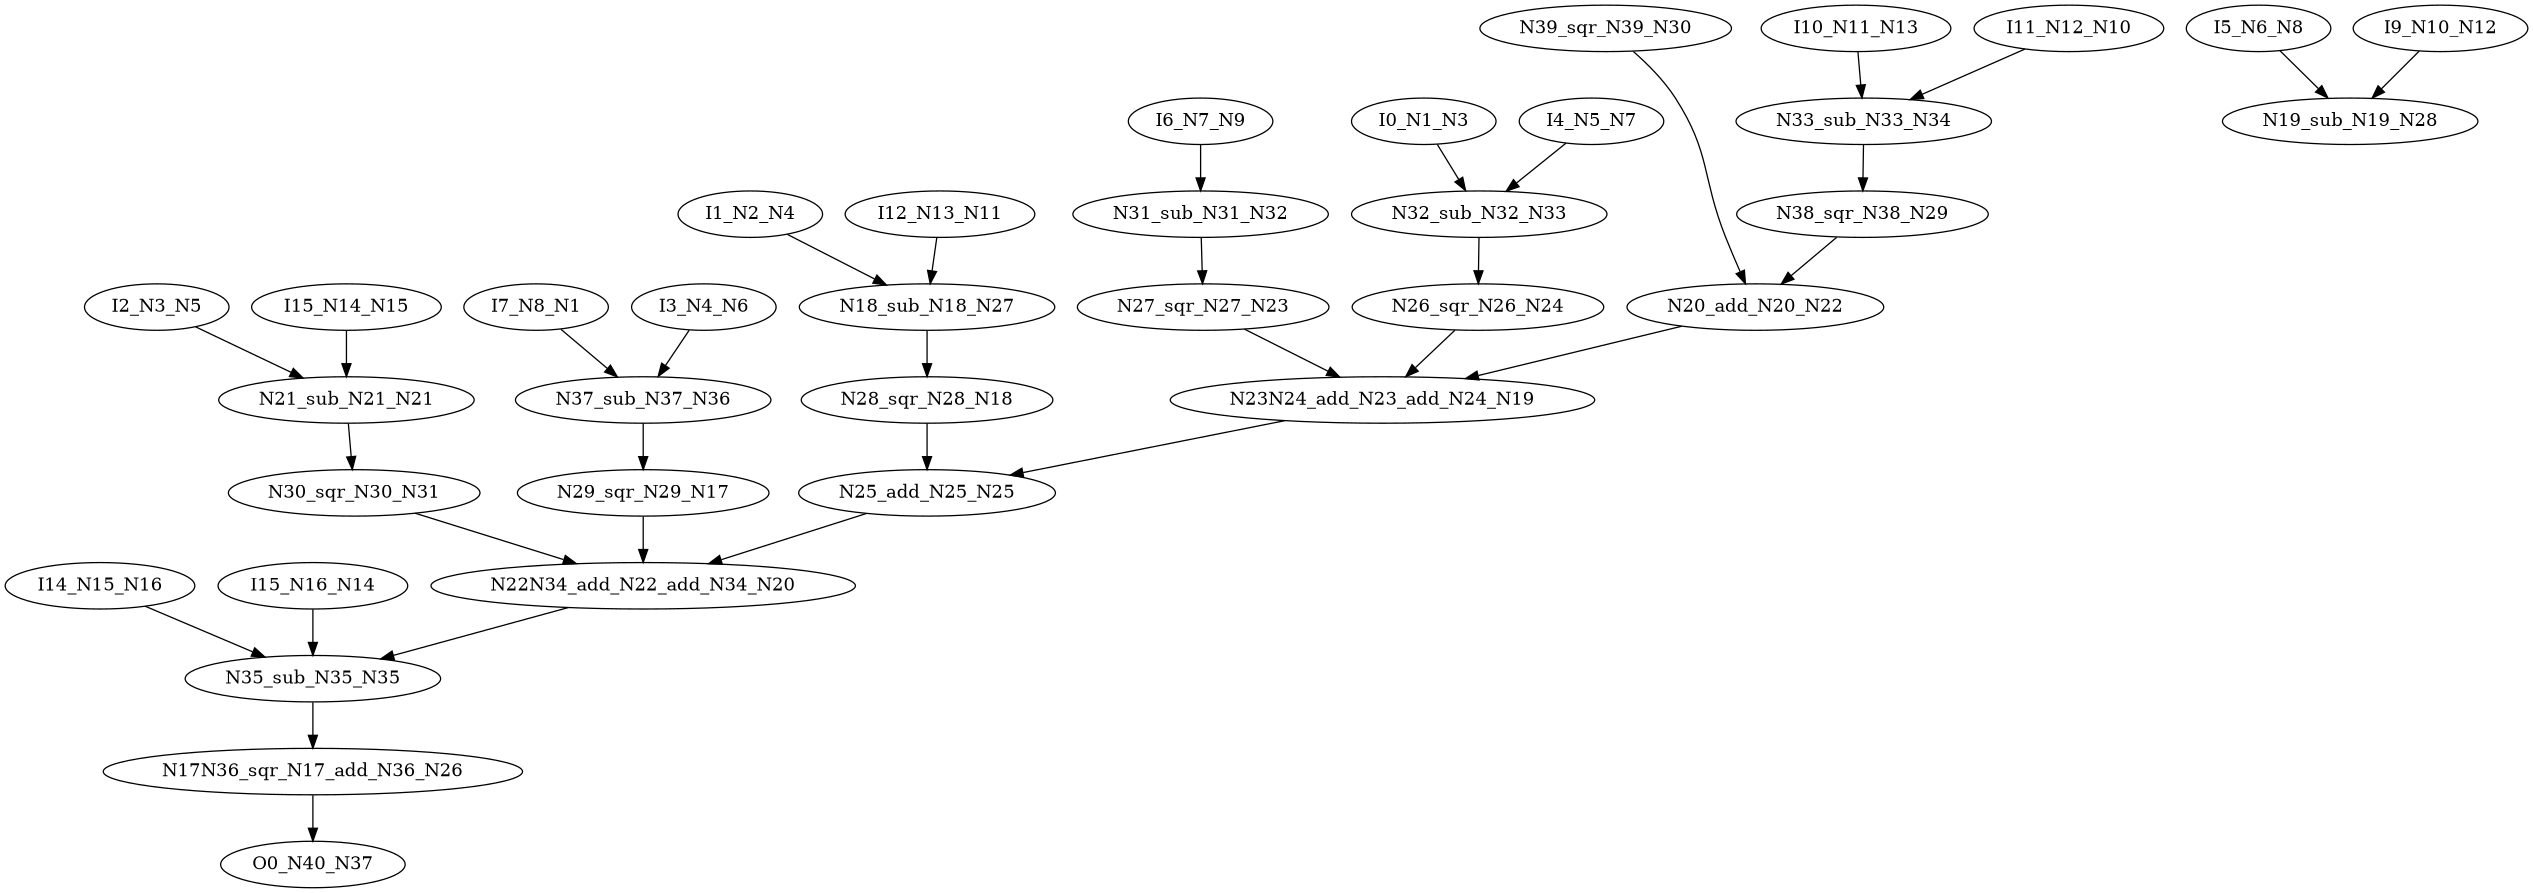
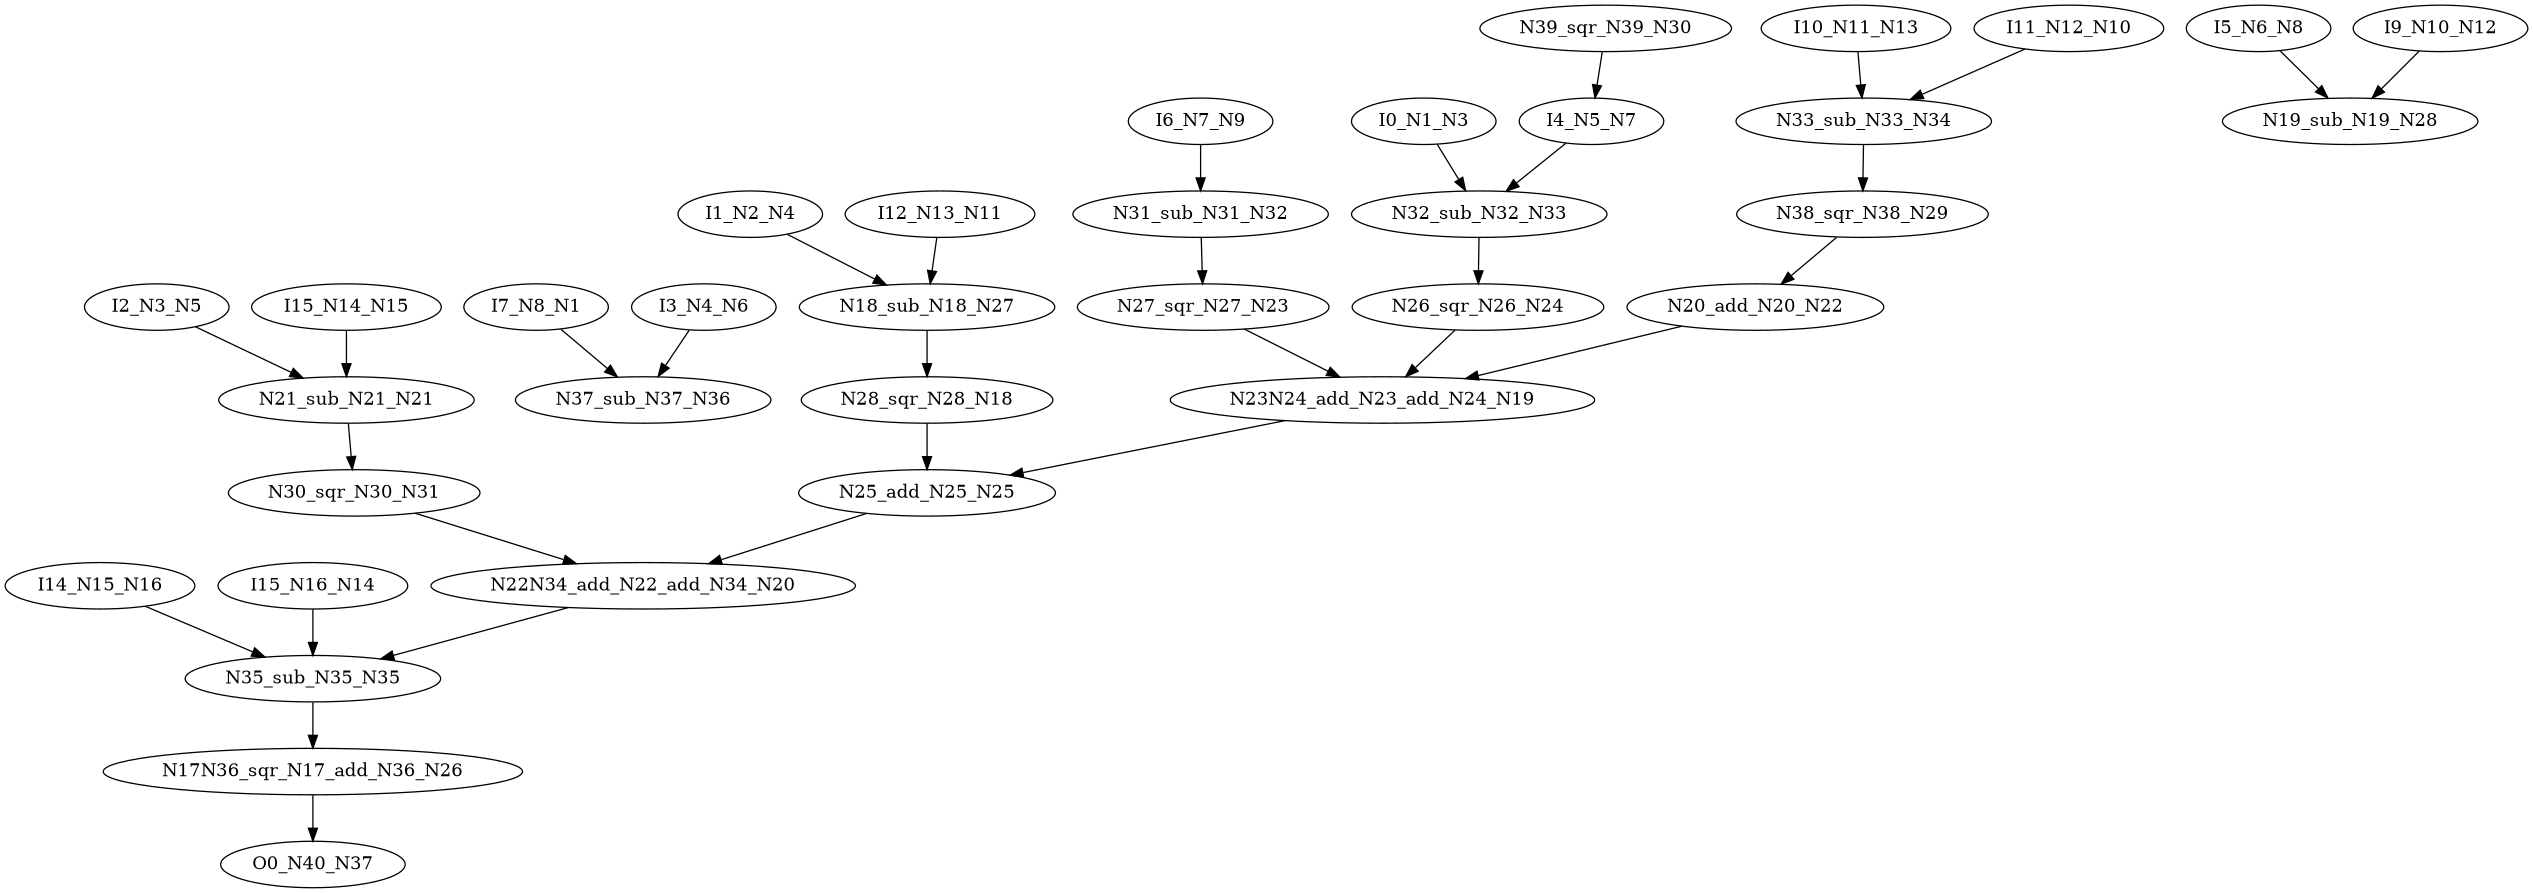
(1701, 154) -> (1600, 69)
(643, 493) -> none
